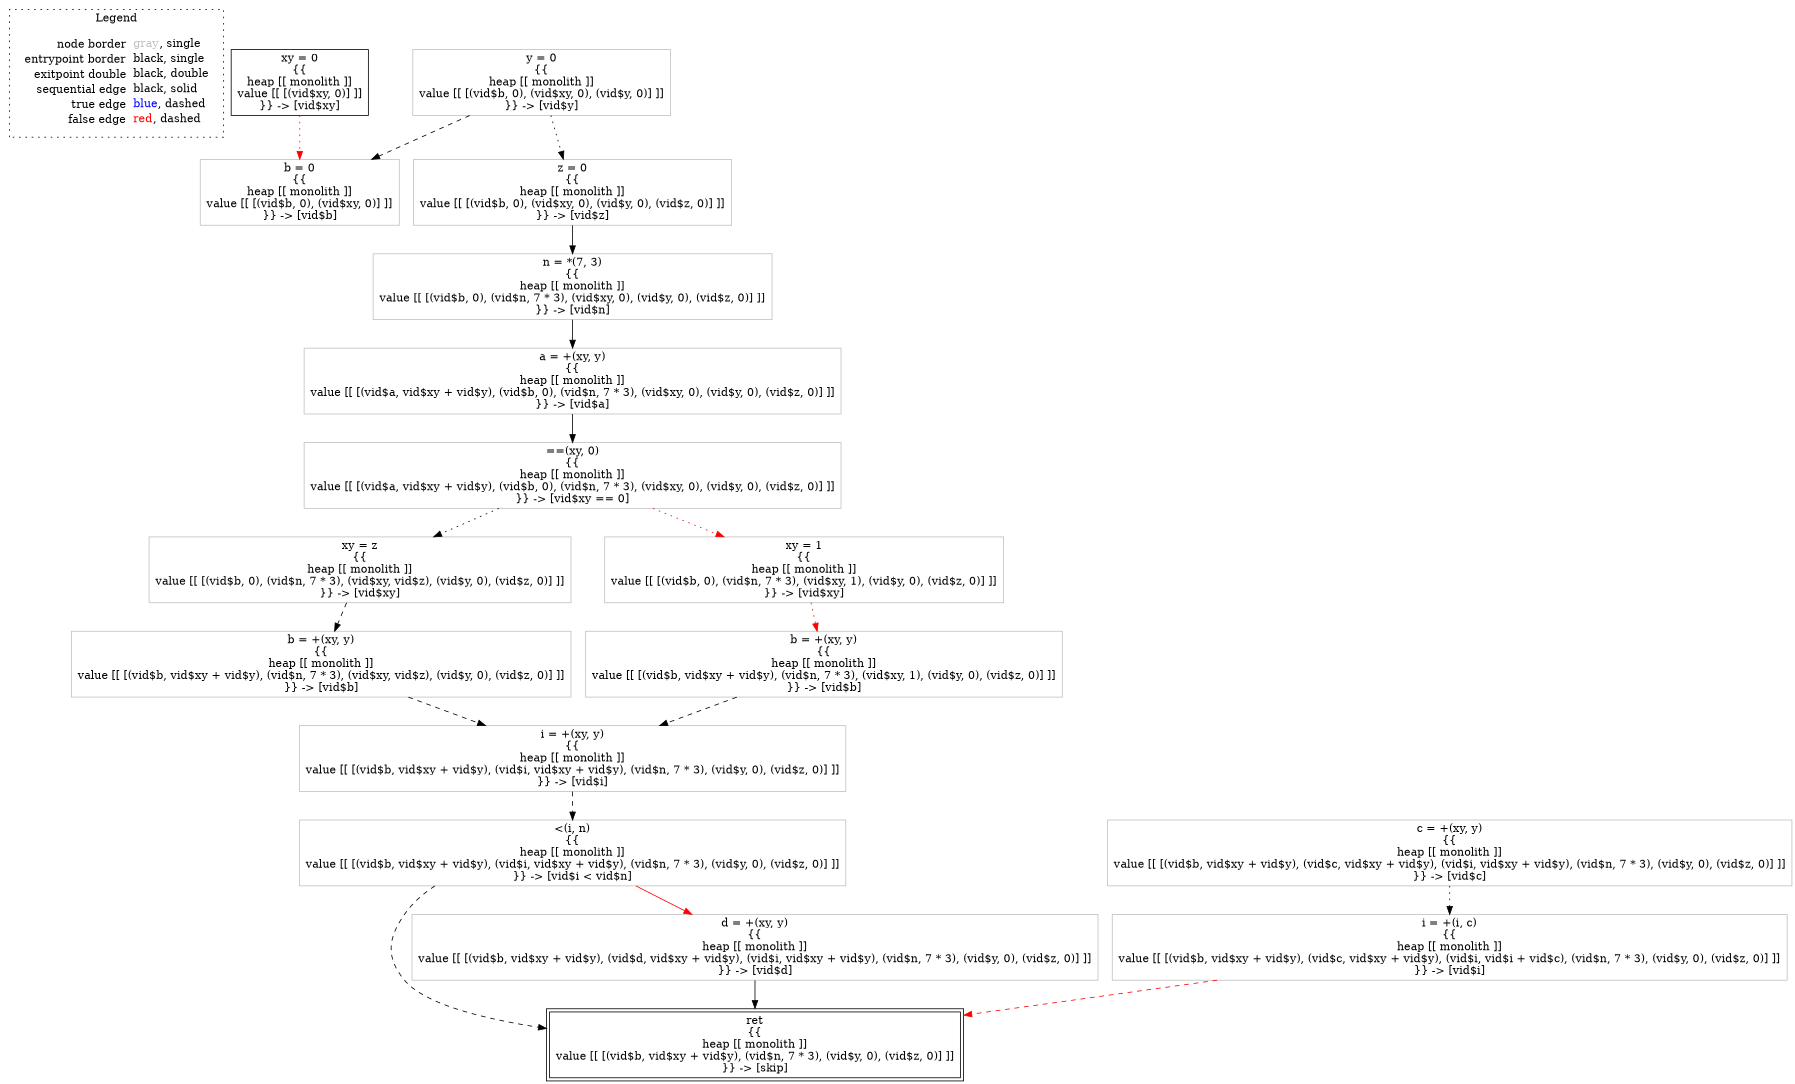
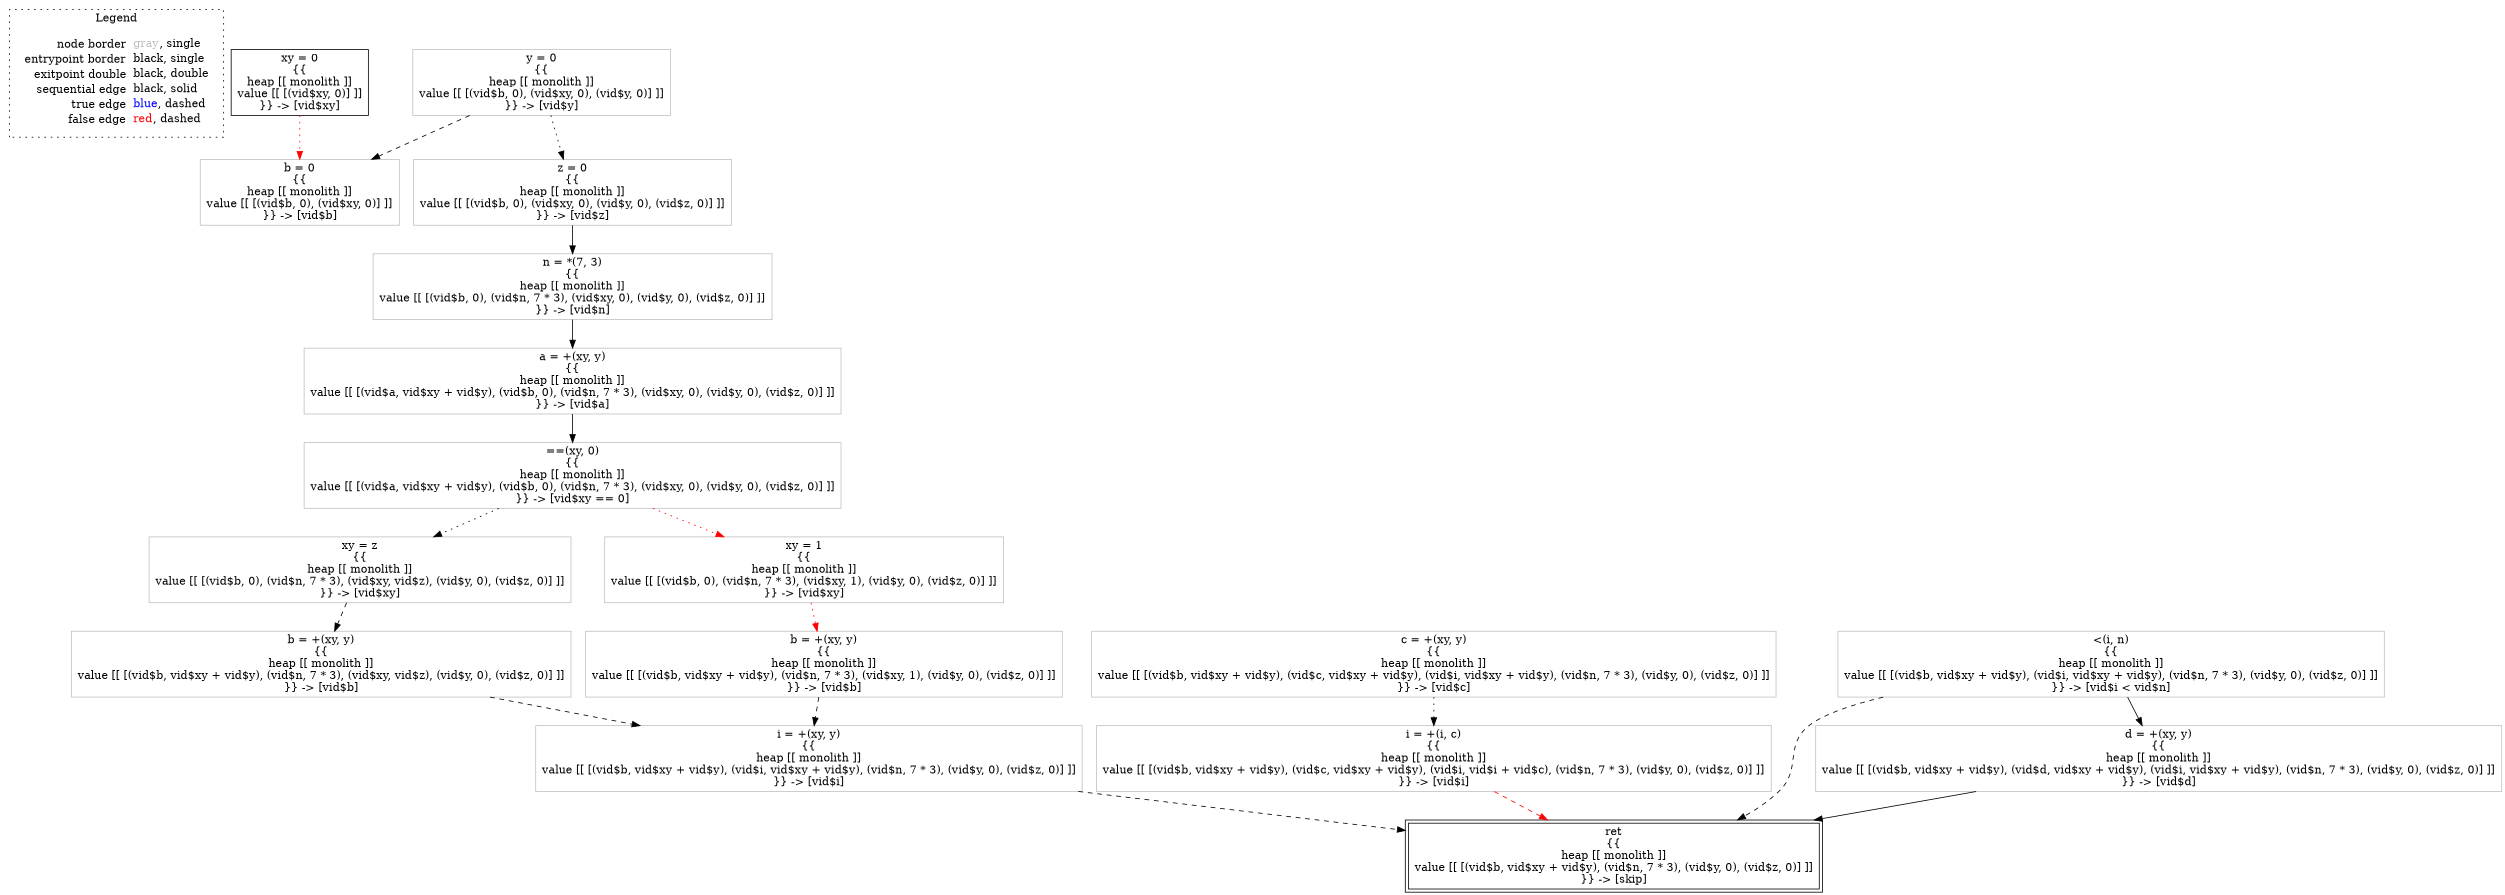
(573, 802) -> (1238, 810)
(660, 898) -> (2133, 708)
